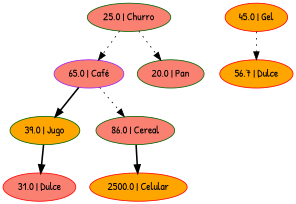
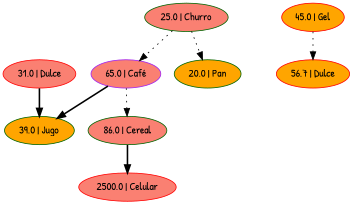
(171, 74) -> (208, 74)
(43, 155) -> (39, 98)
(138, 187) -> (127, 187)
